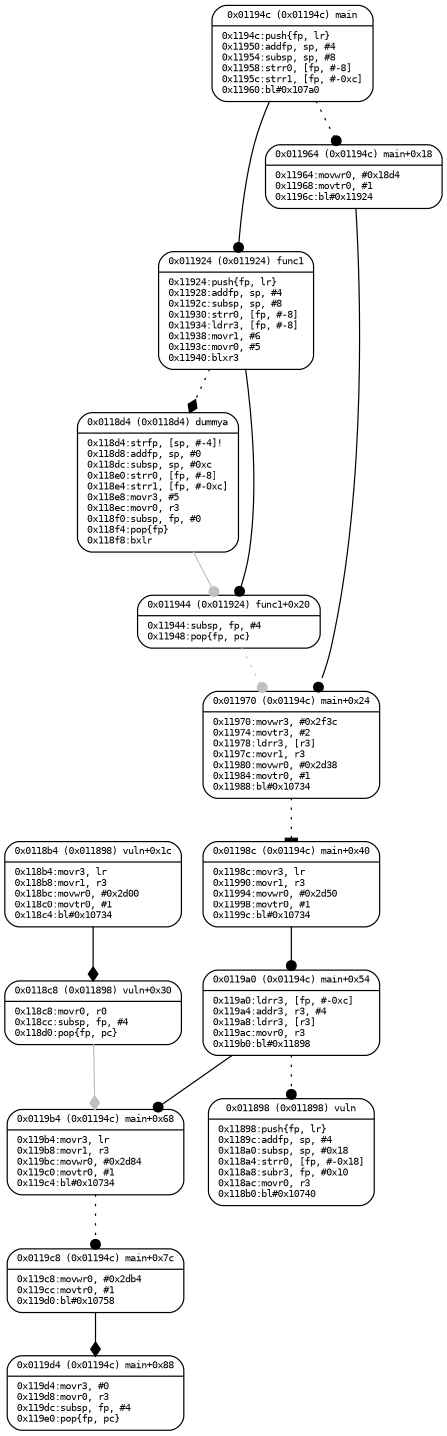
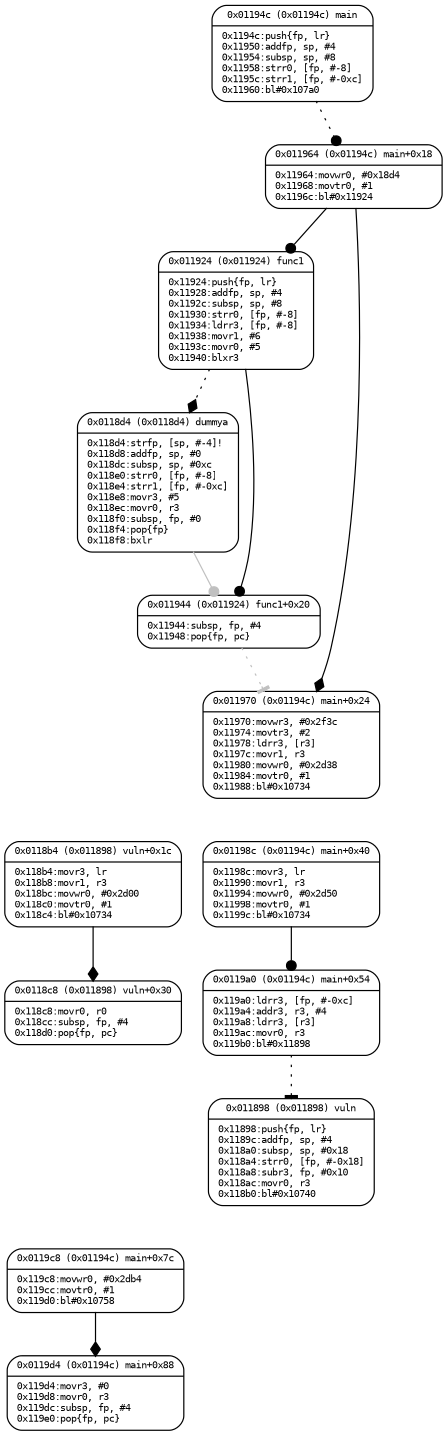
(248, 170) -> (311, 226)
(357, 445) -> (357, 445)
(252, 667) -> (252, 667)
(291, 817) -> none
(291, 1072) -> (291, 1072)
(96, 1152) -> none
